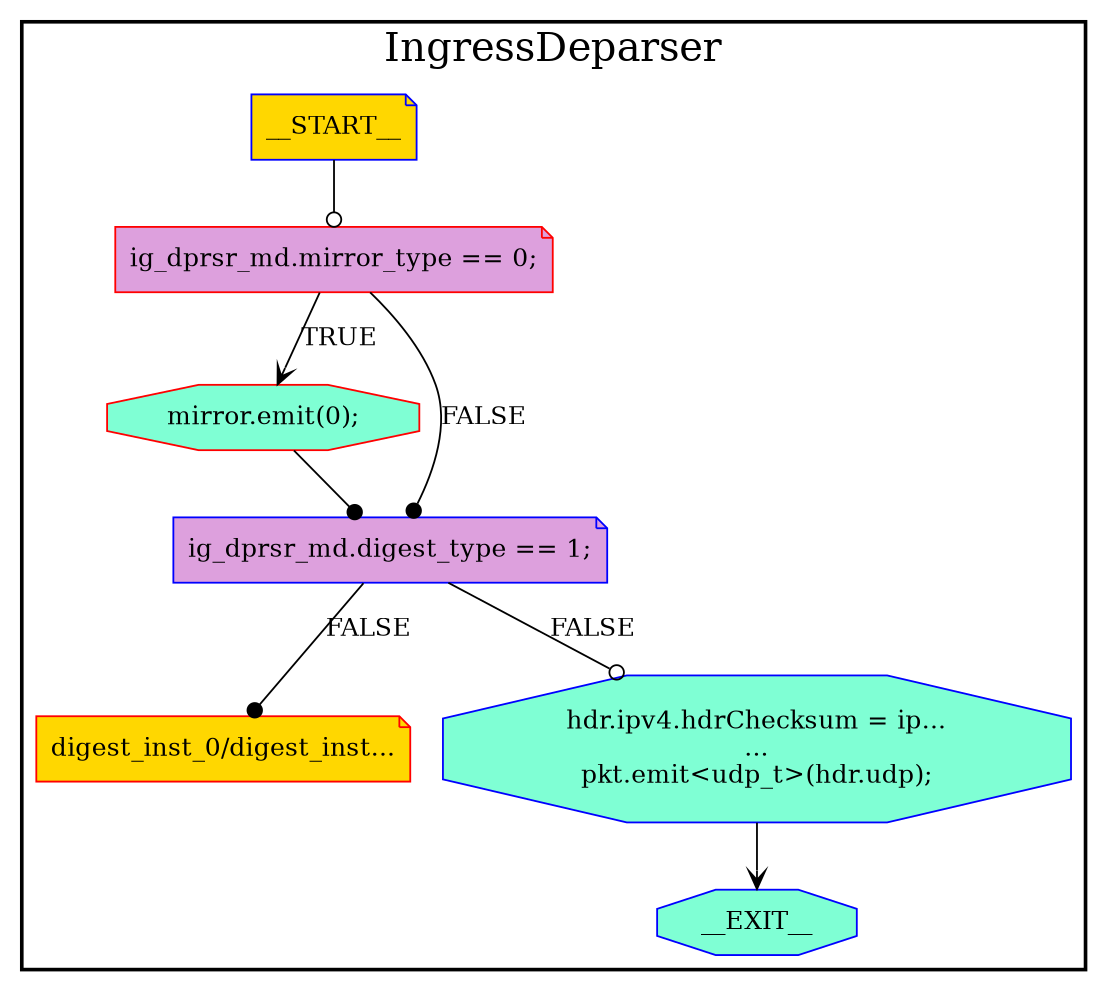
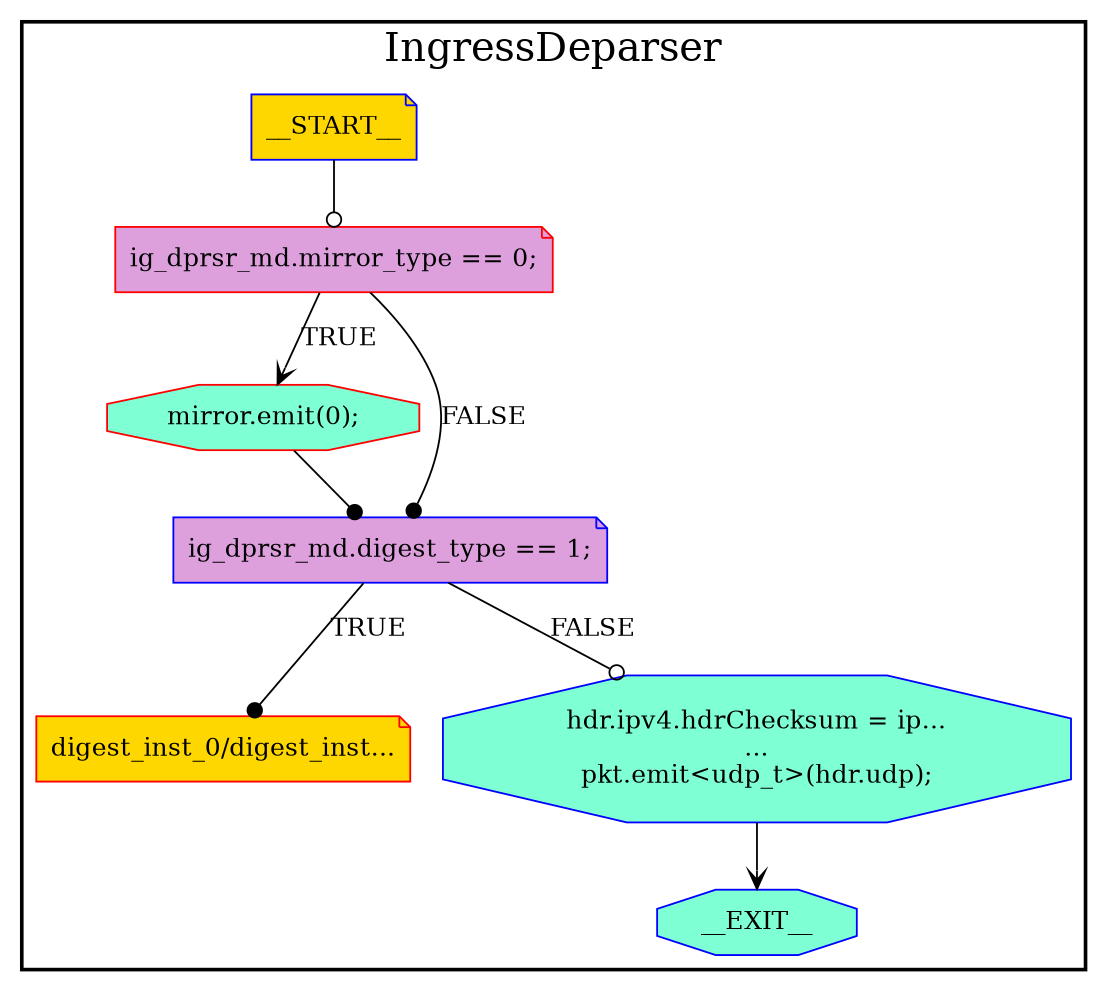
(369, 629) -> (369, 629)
